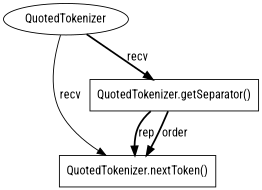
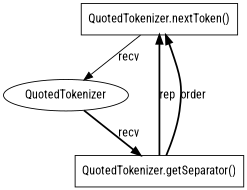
(56, 101) -> (116, 55)
